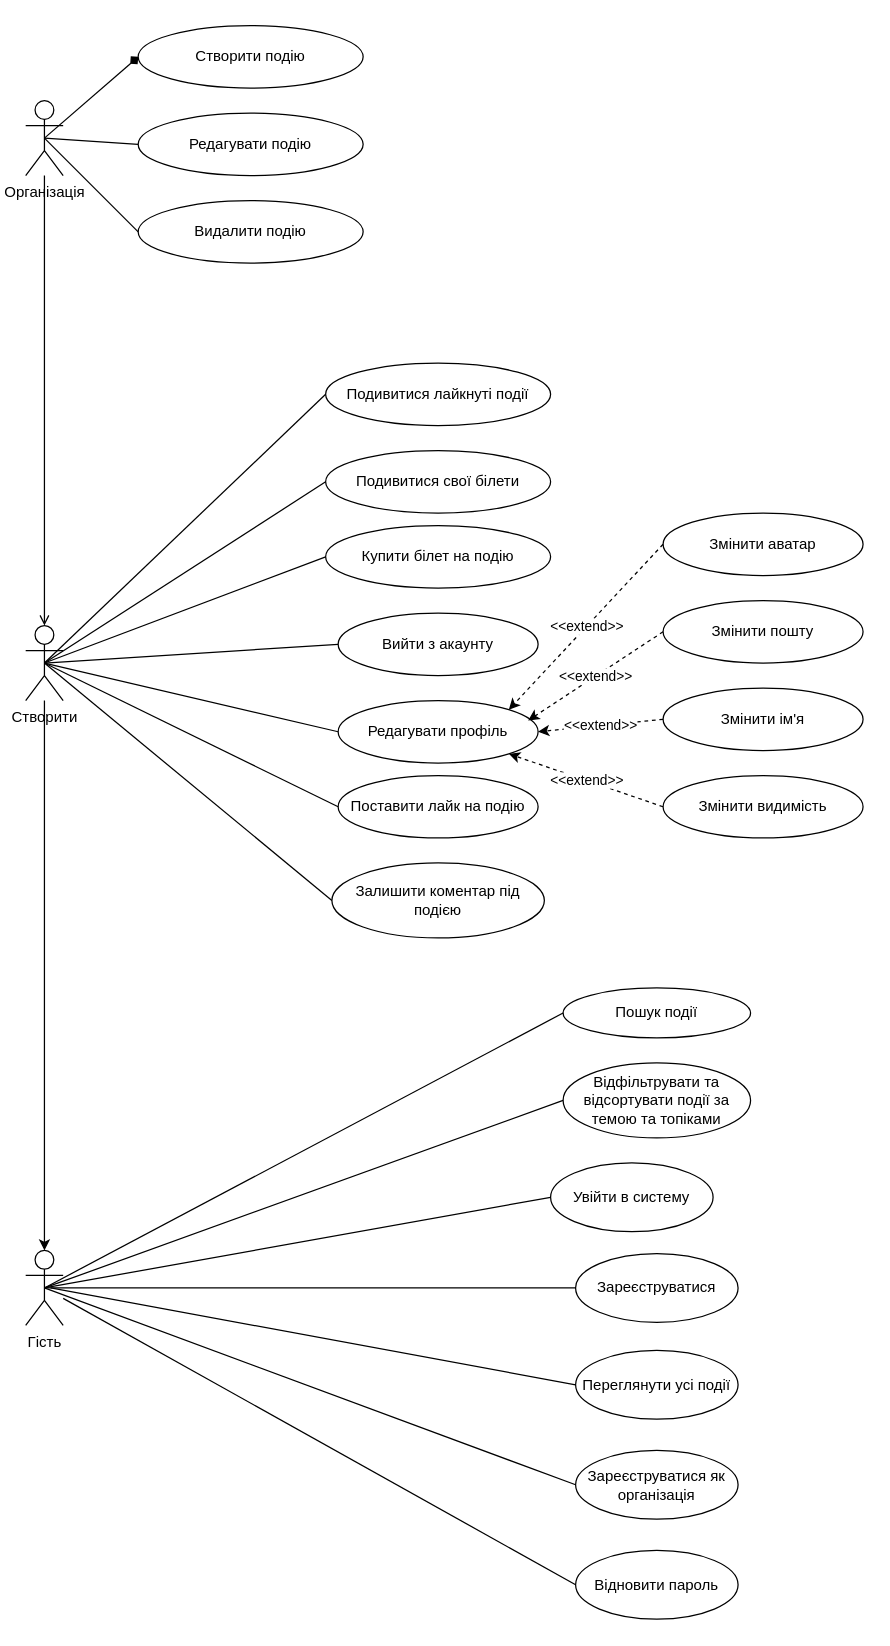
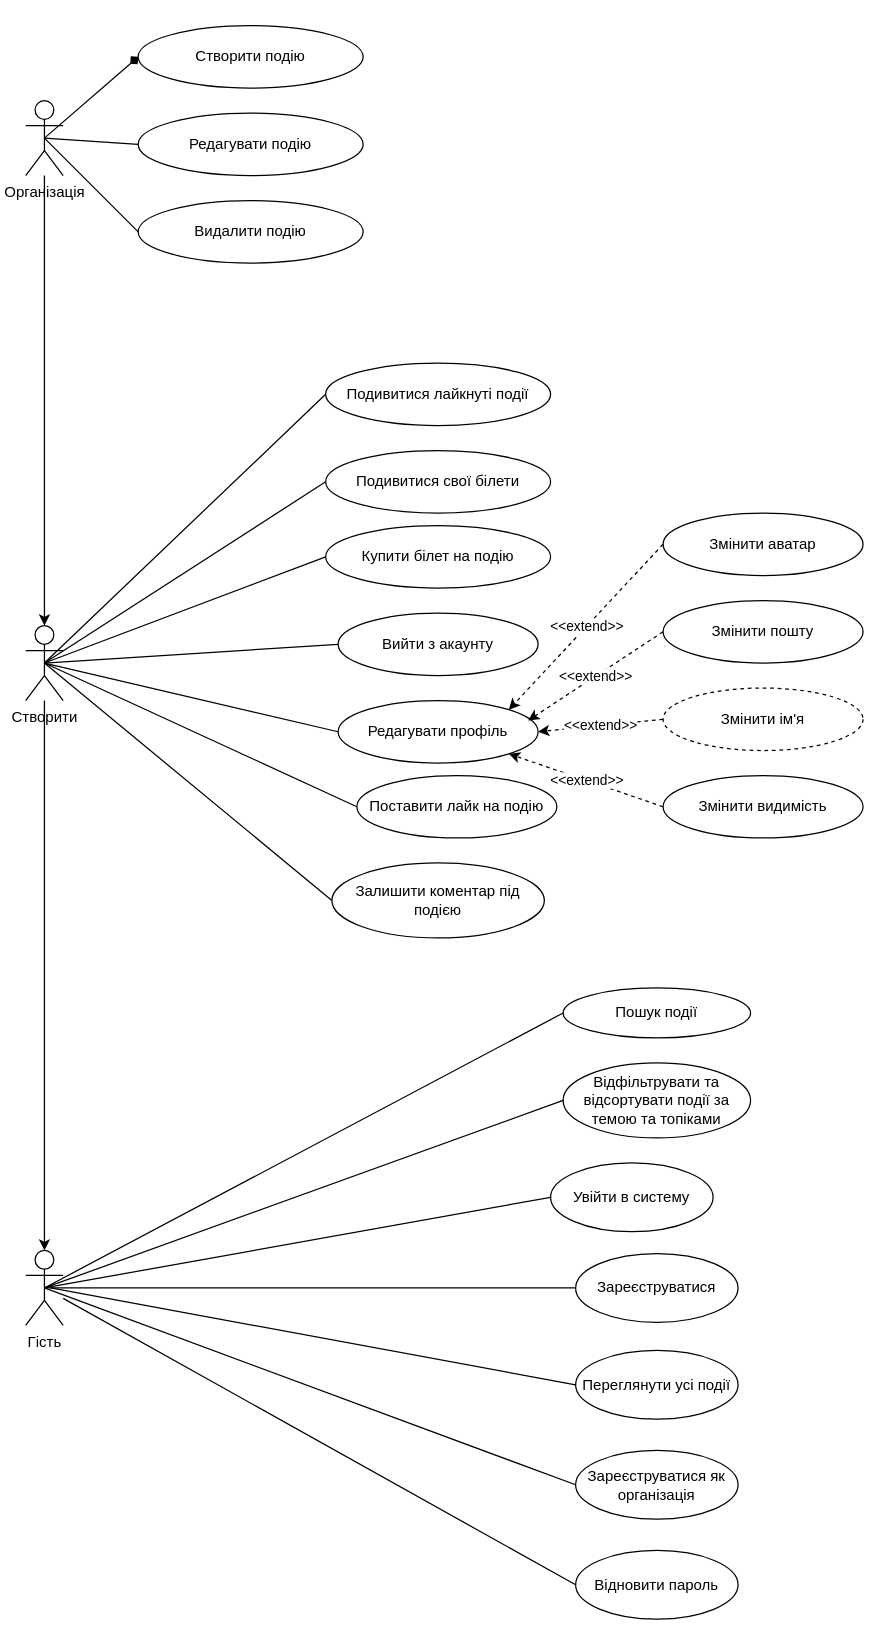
(44, 618) -> (44, 616)
(763, 719) -> (763, 719)
(438, 807) -> (457, 807)
